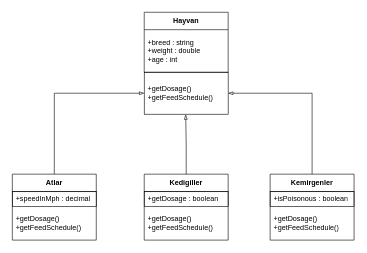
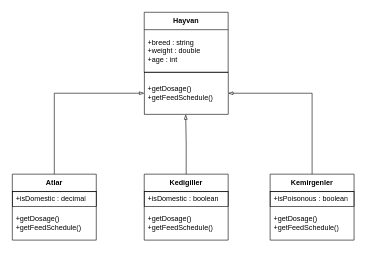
(54, 200) -> (52, 200)
(184, 200) -> (185, 200)
